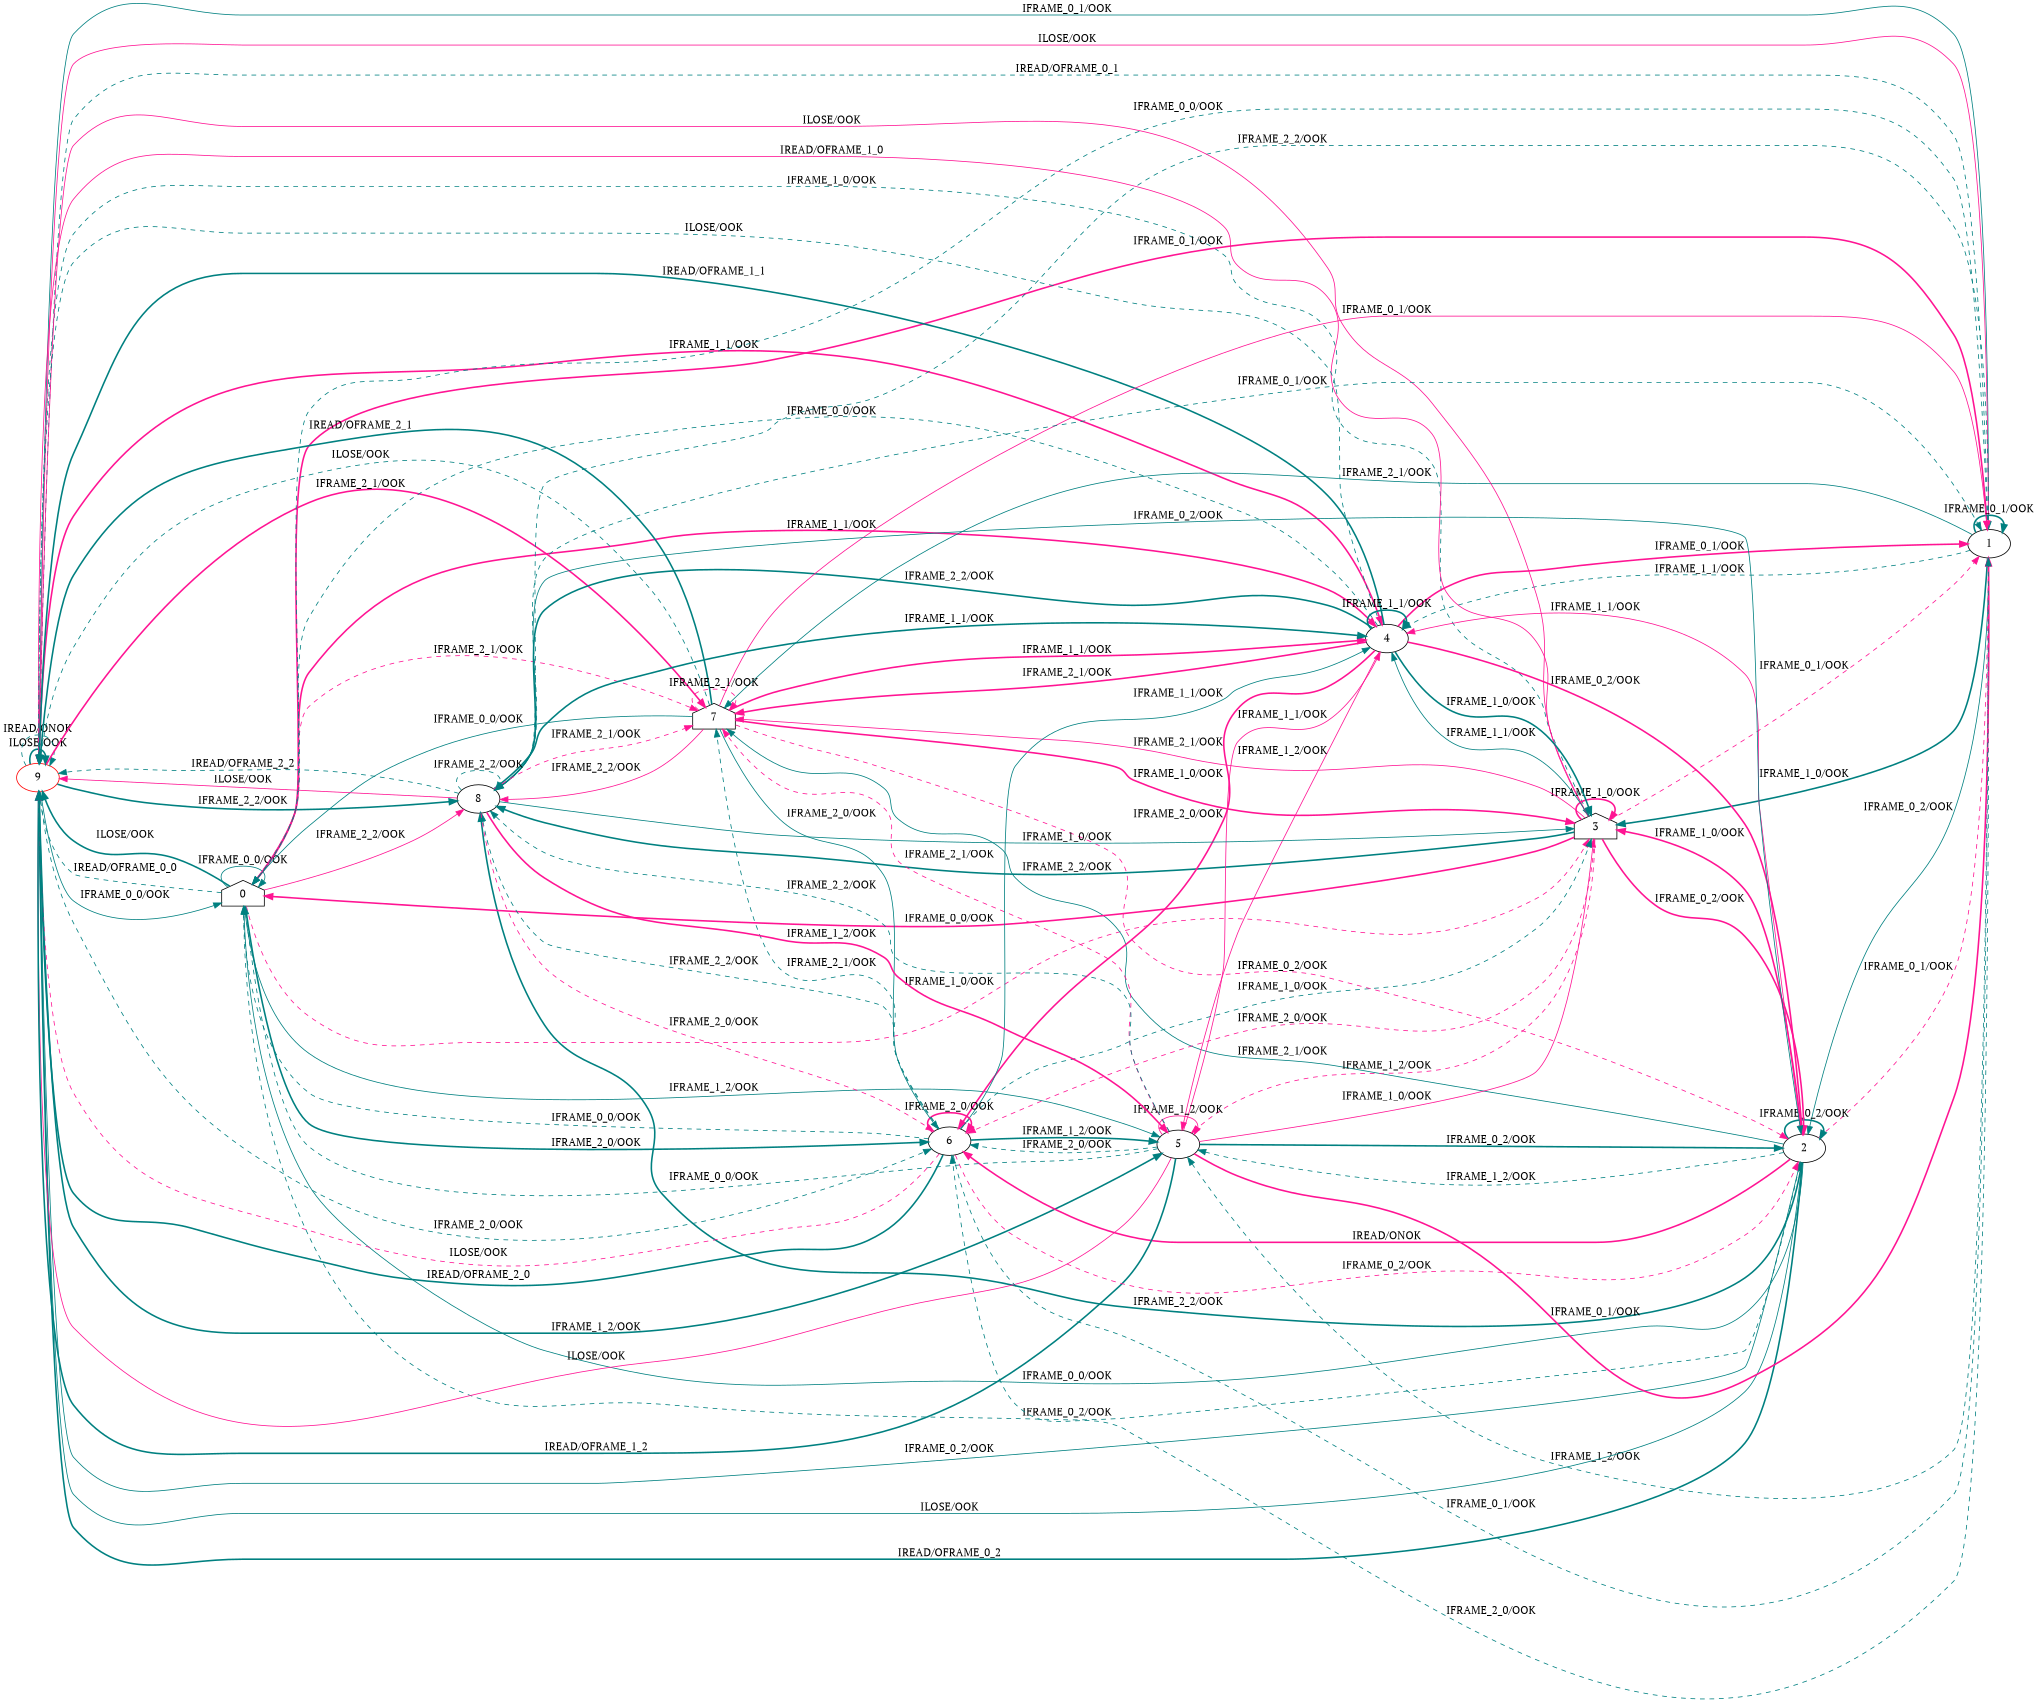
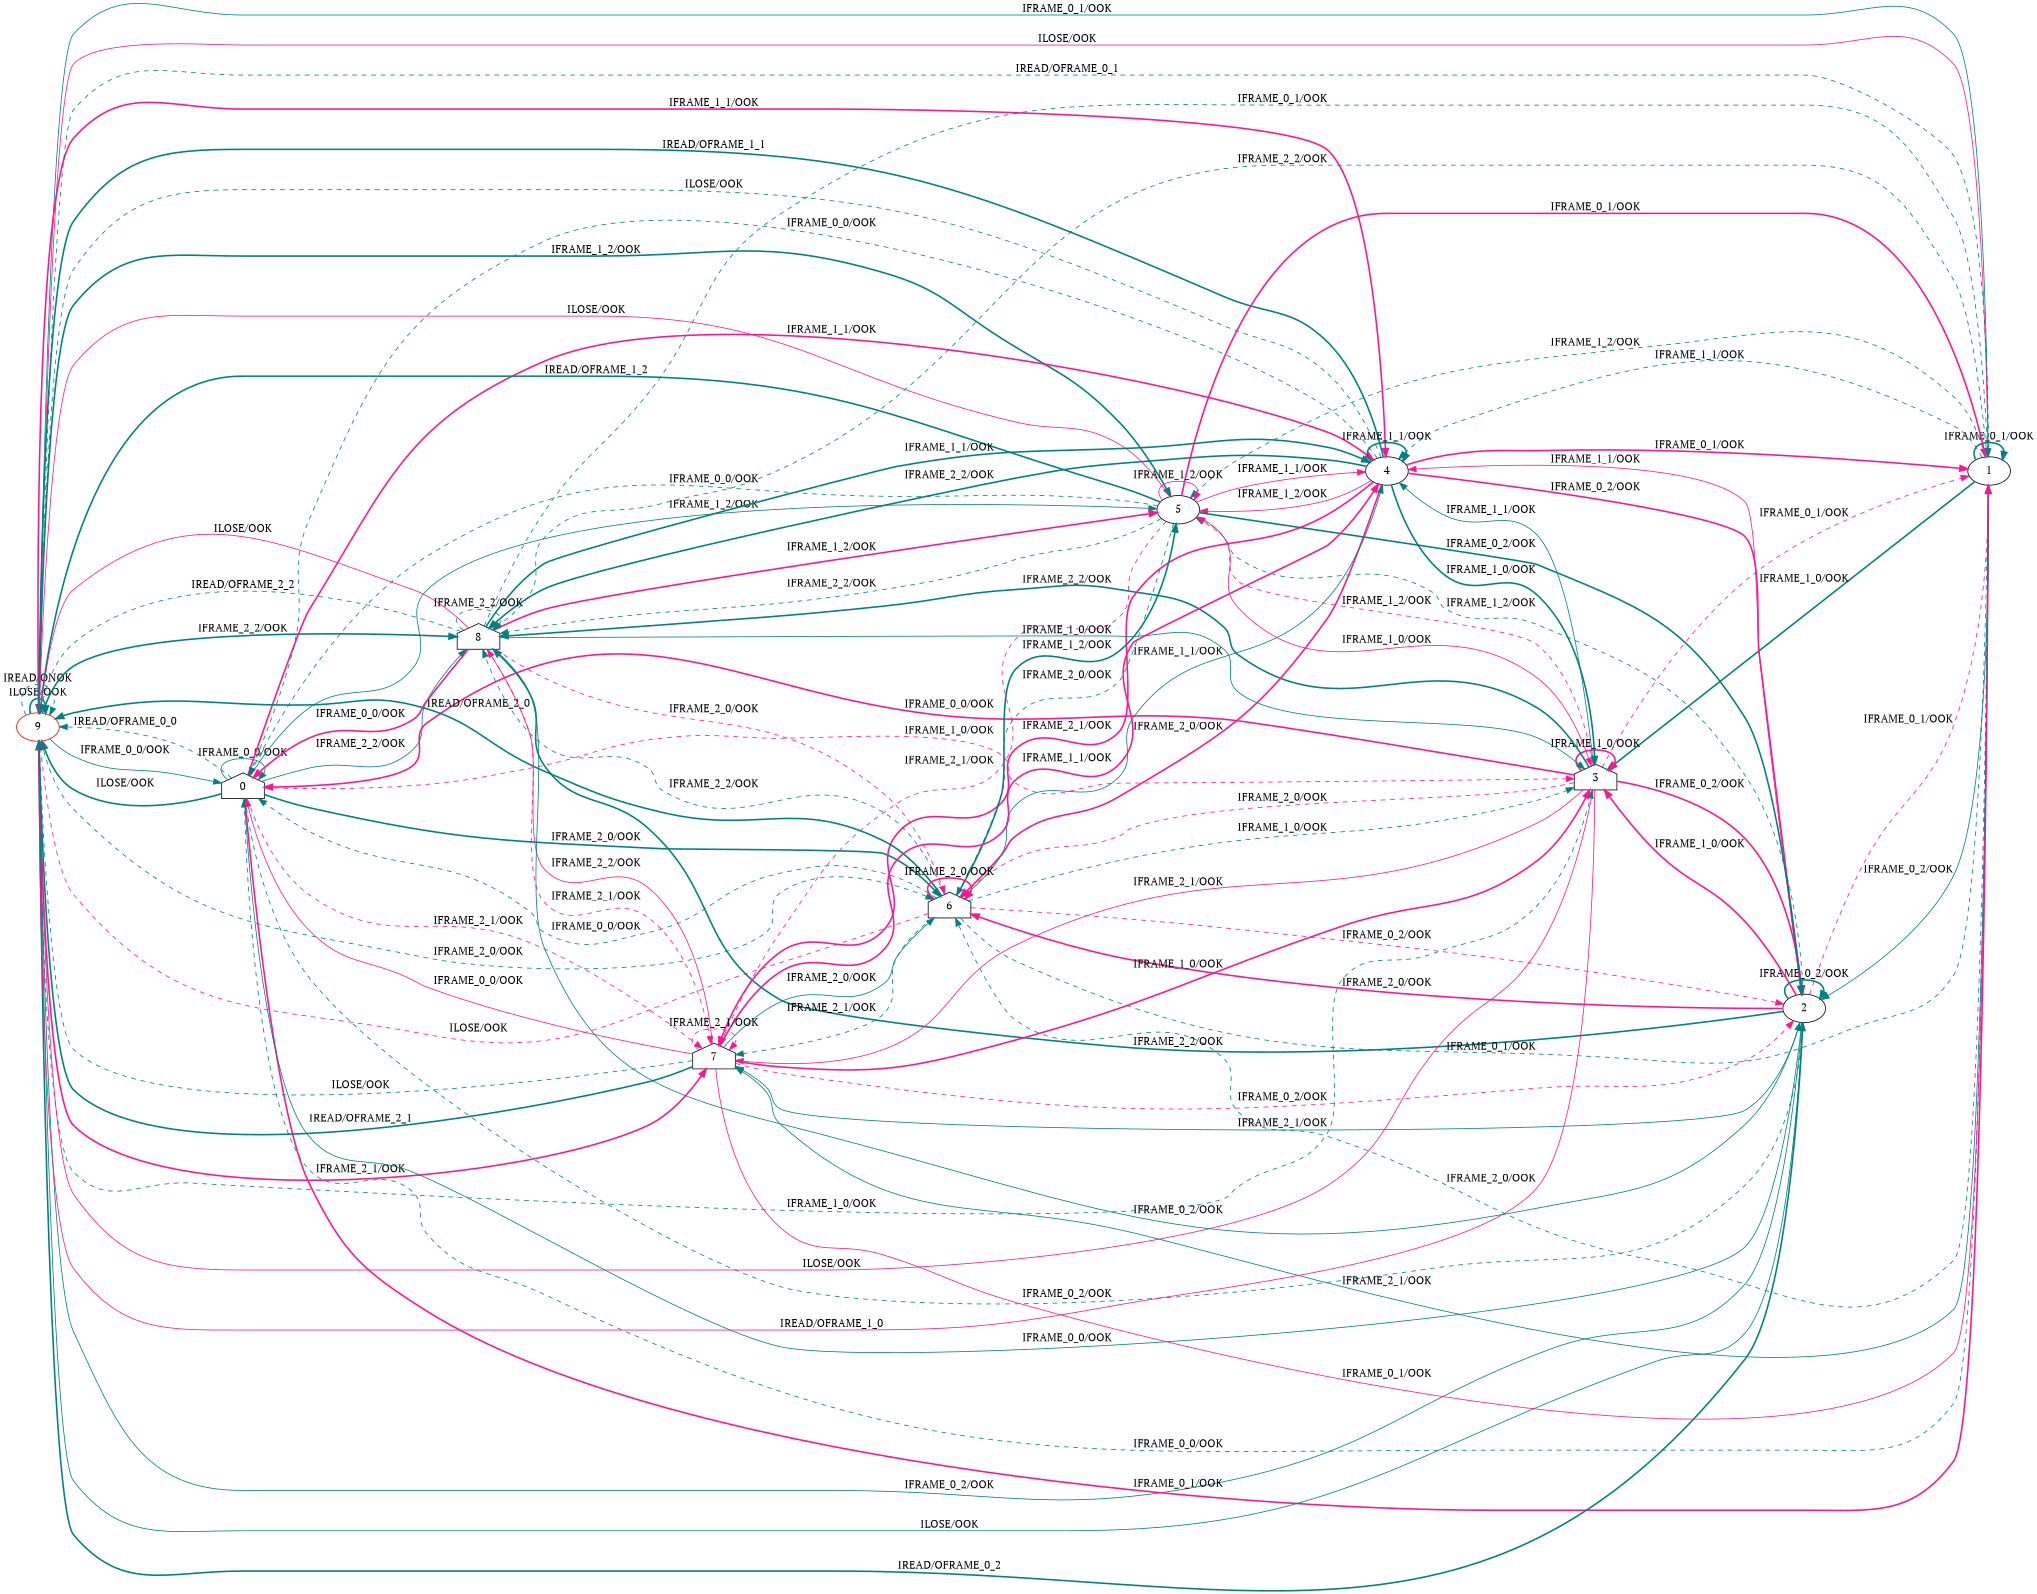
none -> (376, 731)
(453, 743) -> (428, 988)
(479, 799) -> (479, 638)
(364, 860) -> (392, 763)
(950, 1141) -> (950, 906)
(1387, 1236) -> (1387, 983)
